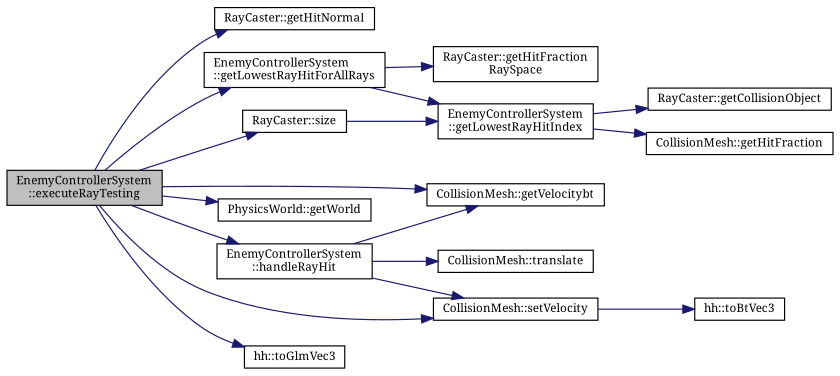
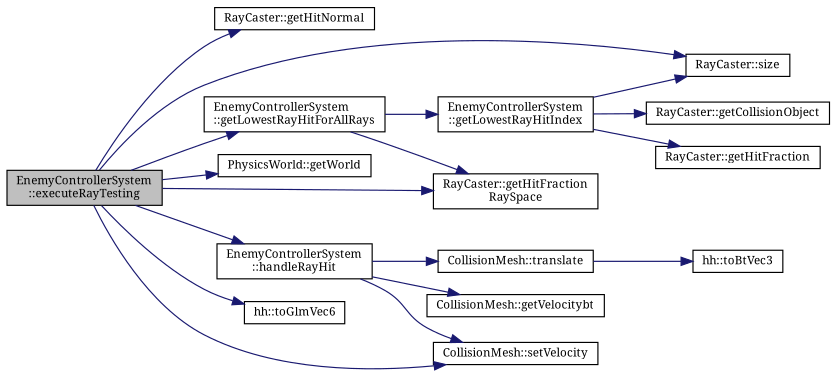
(387, 121) -> (634, 88)
(740, 144) -> (738, 158)
(289, 186) -> (292, 190)
(640, 309) -> (637, 261)
(295, 357) -> (295, 313)
